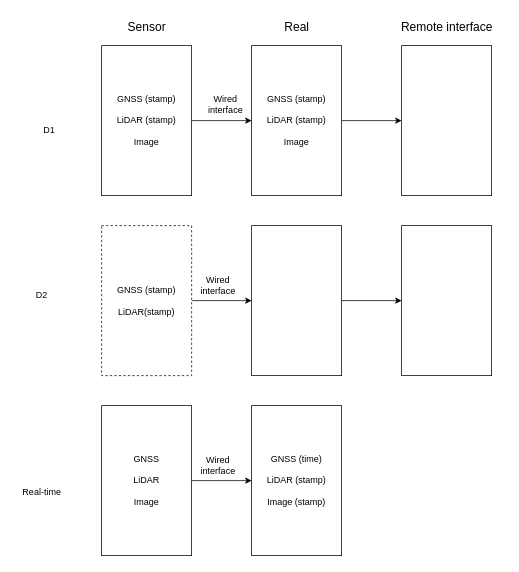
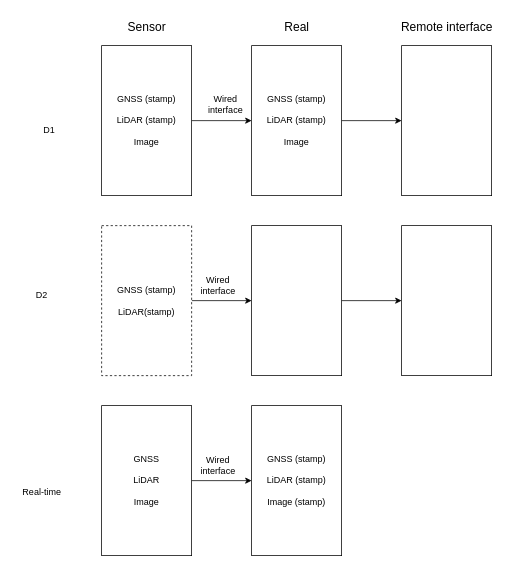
(297, 480) -> (297, 480)
